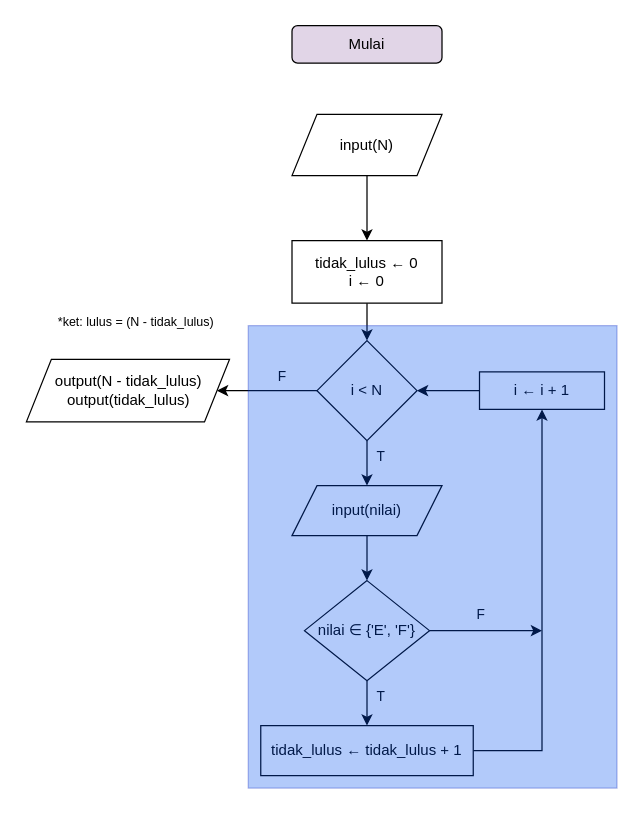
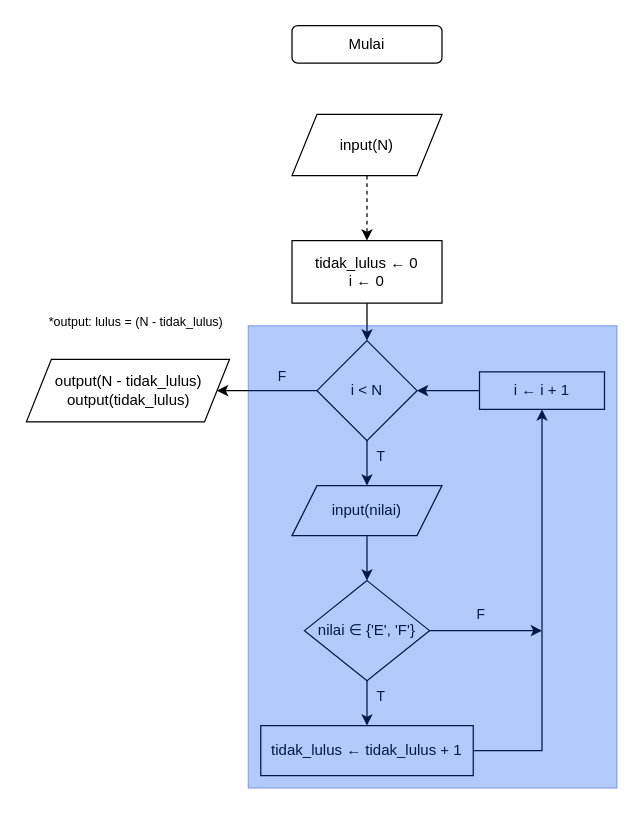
(367, 44) -> (367, 44)
(367, 203) -> (367, 203)
(136, 322) -> (136, 322)
